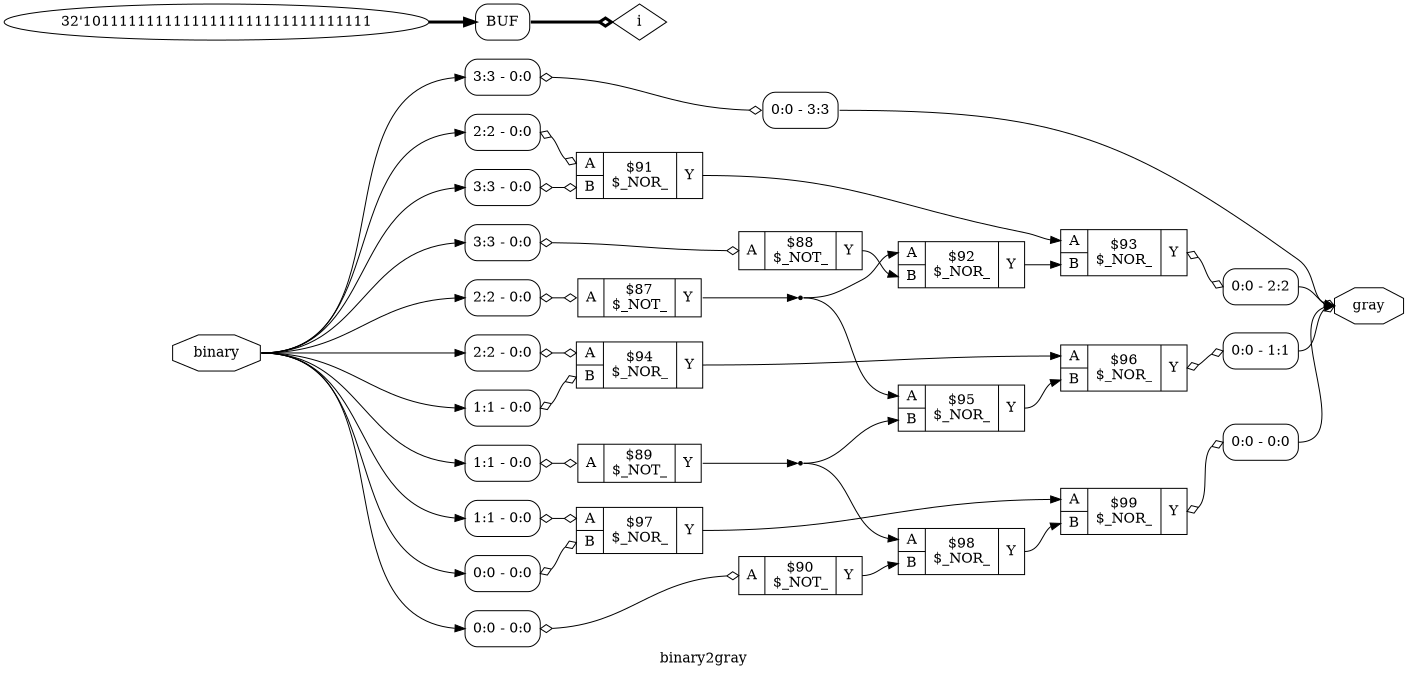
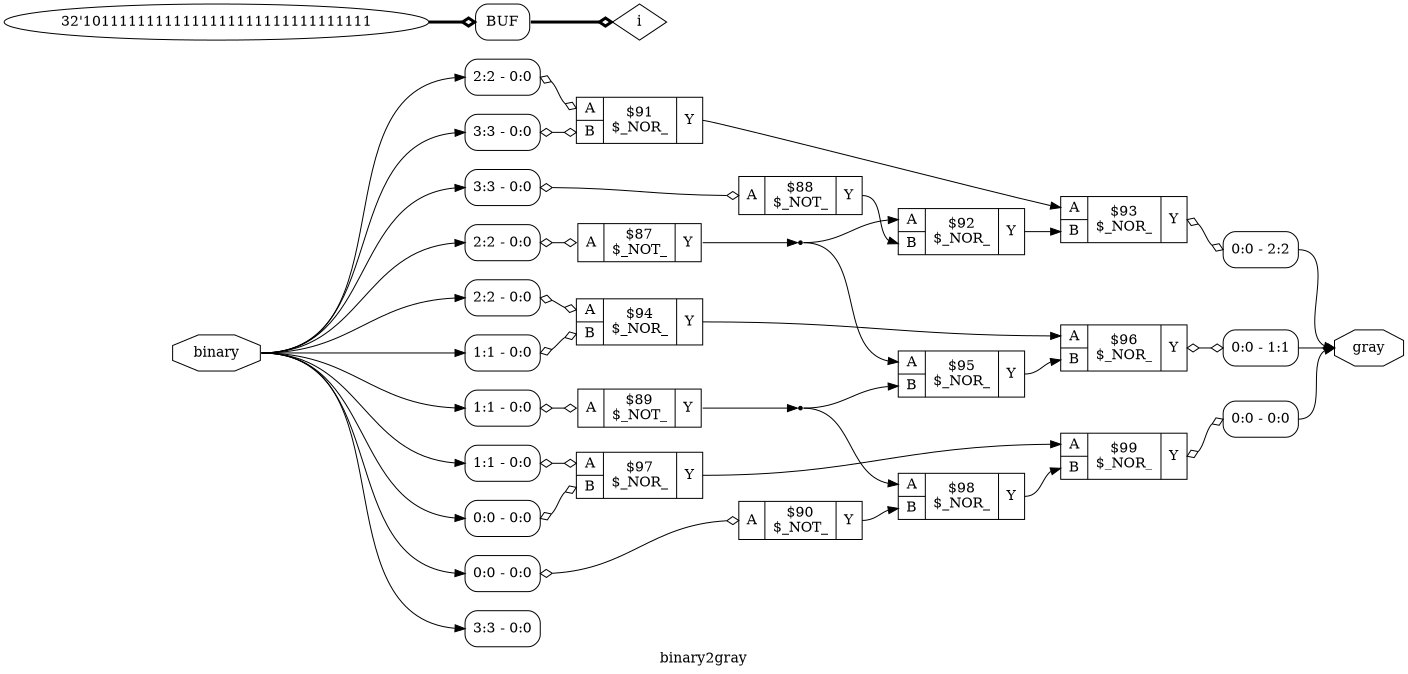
(447, 22) -> (446, 22)
(800, 110) -> none
(1308, 289) -> (1317, 294)
